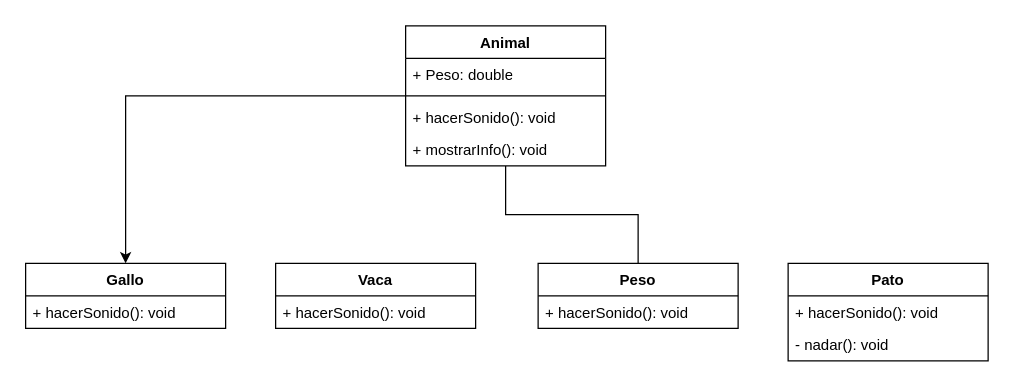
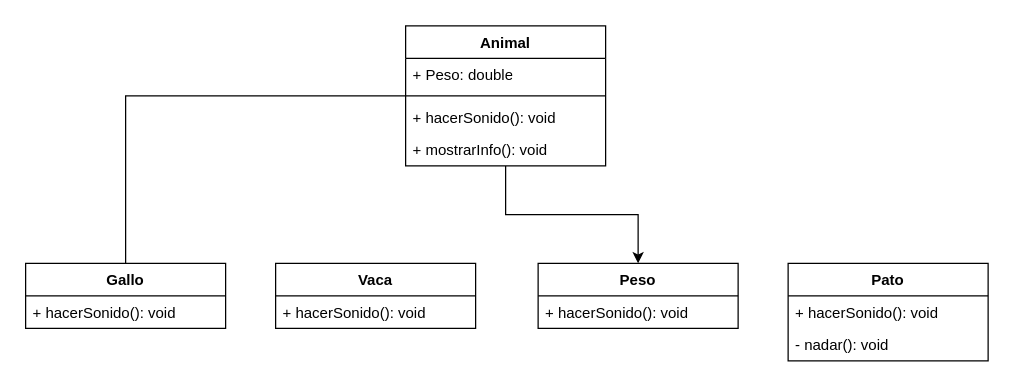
(126, 253) -> (126, 256)
(638, 256) -> (638, 253)
